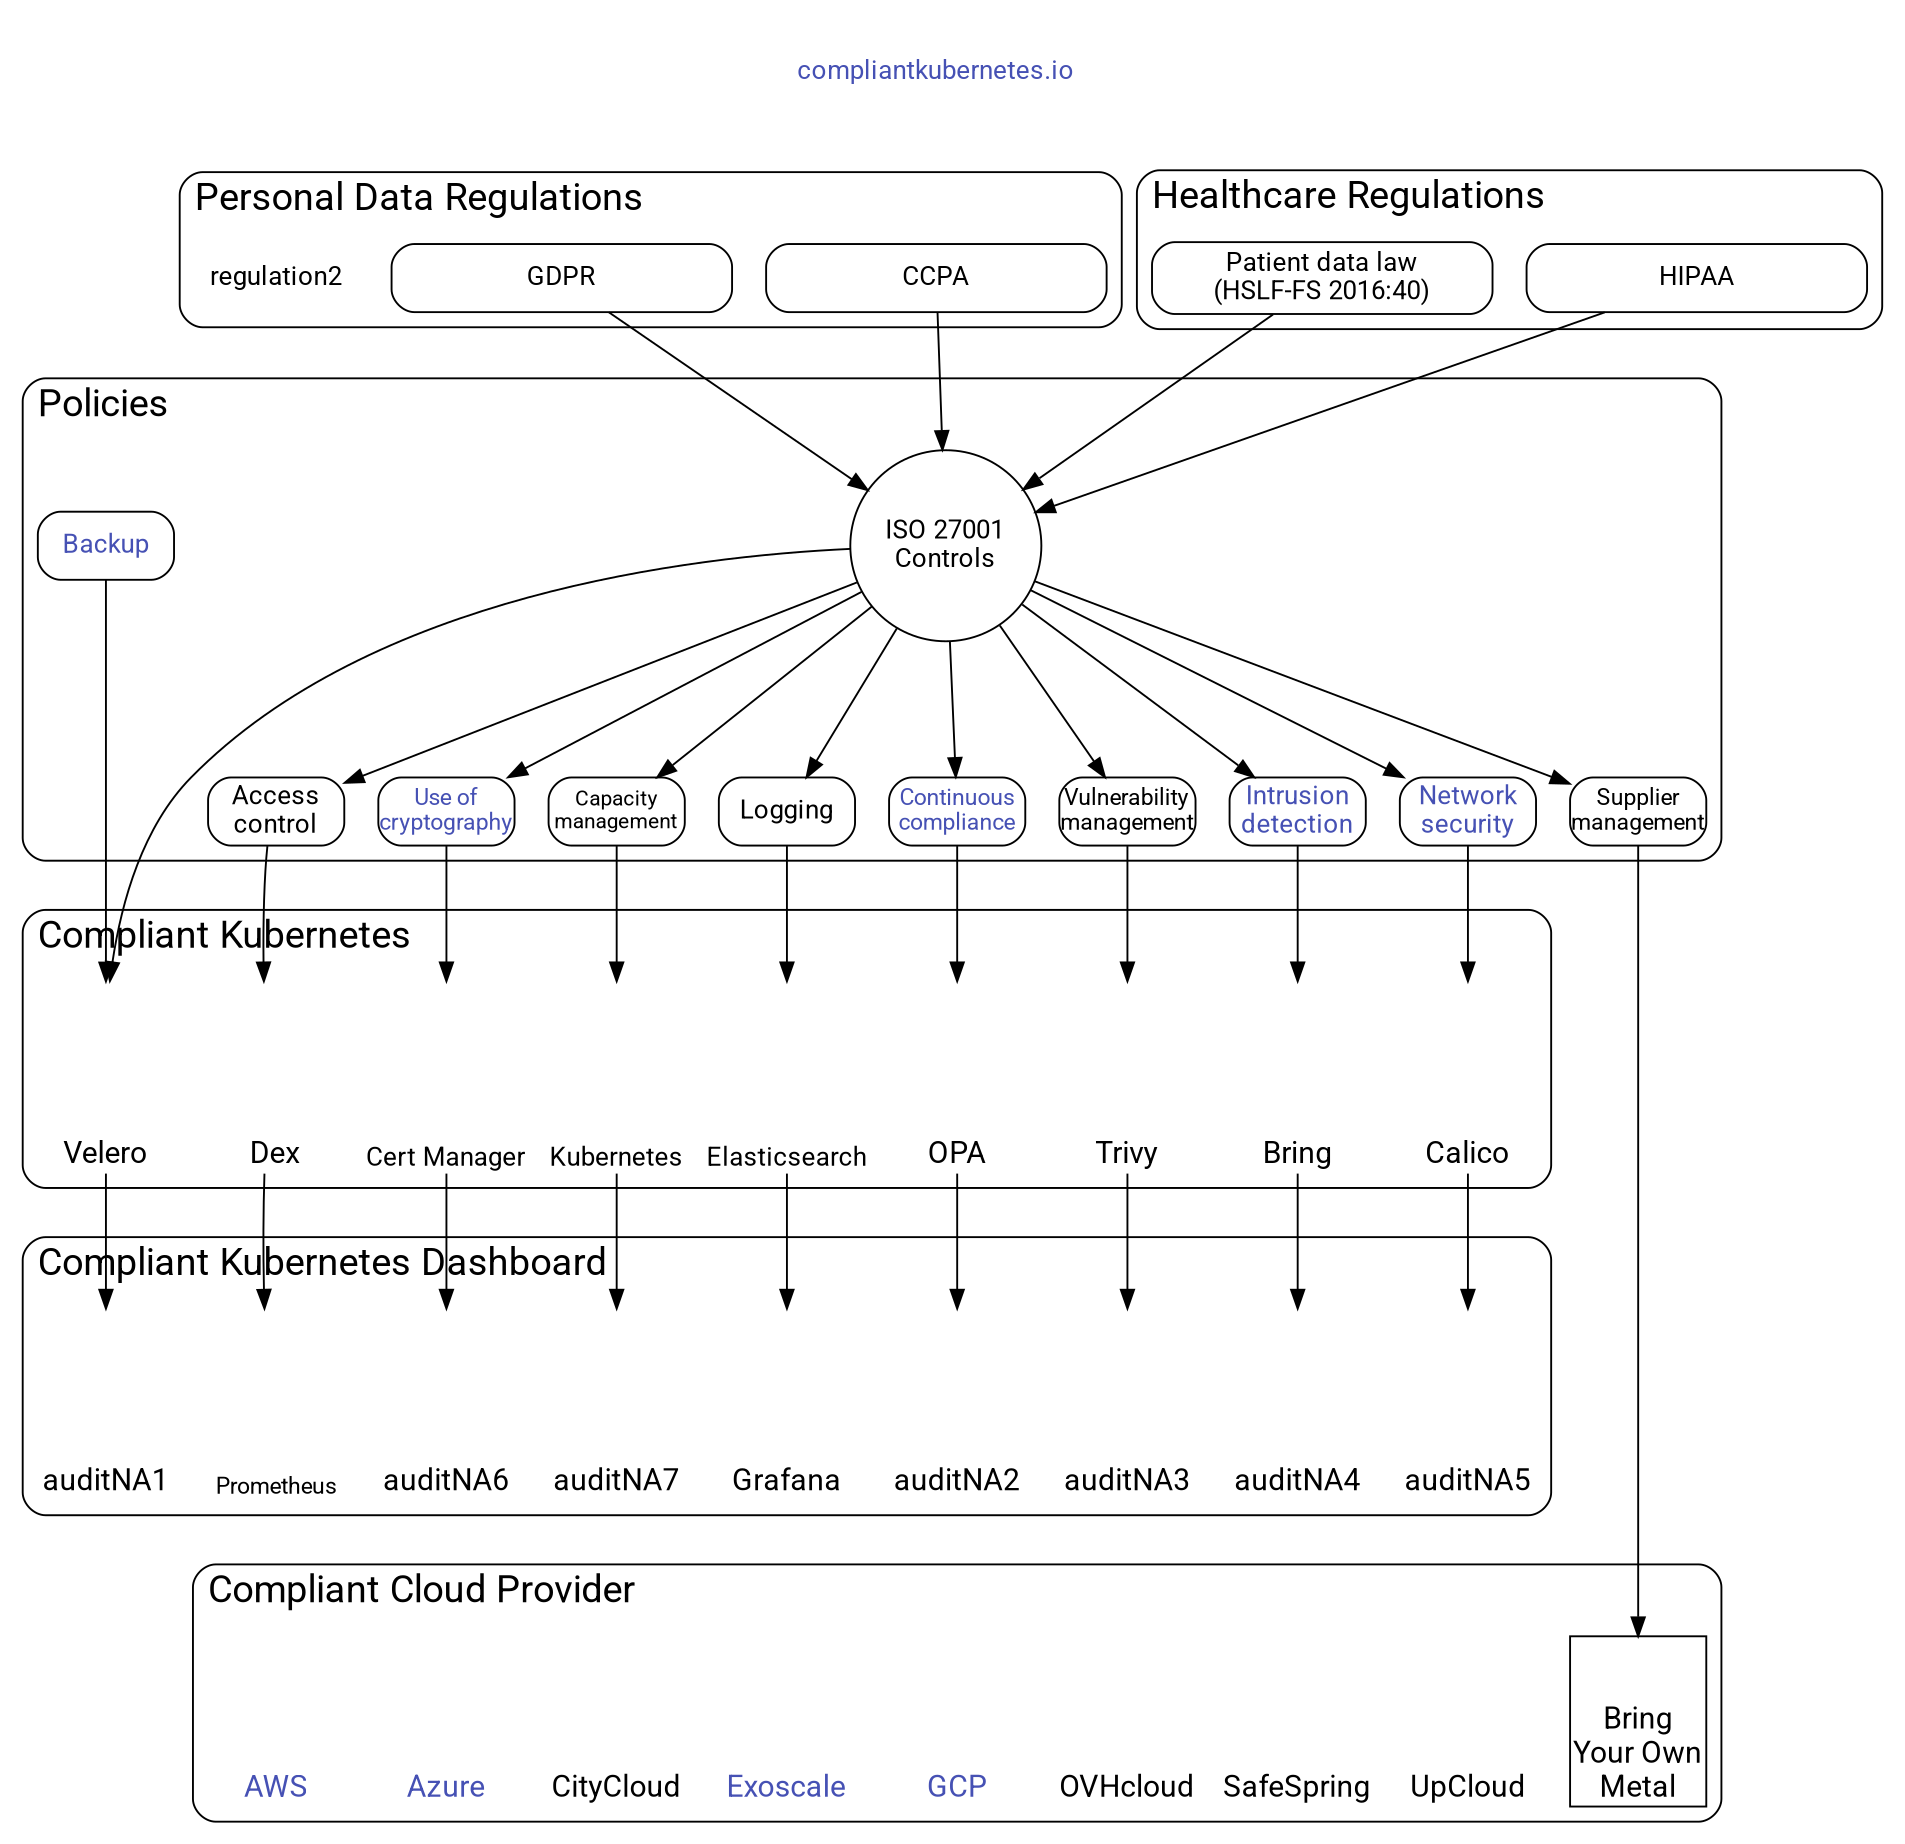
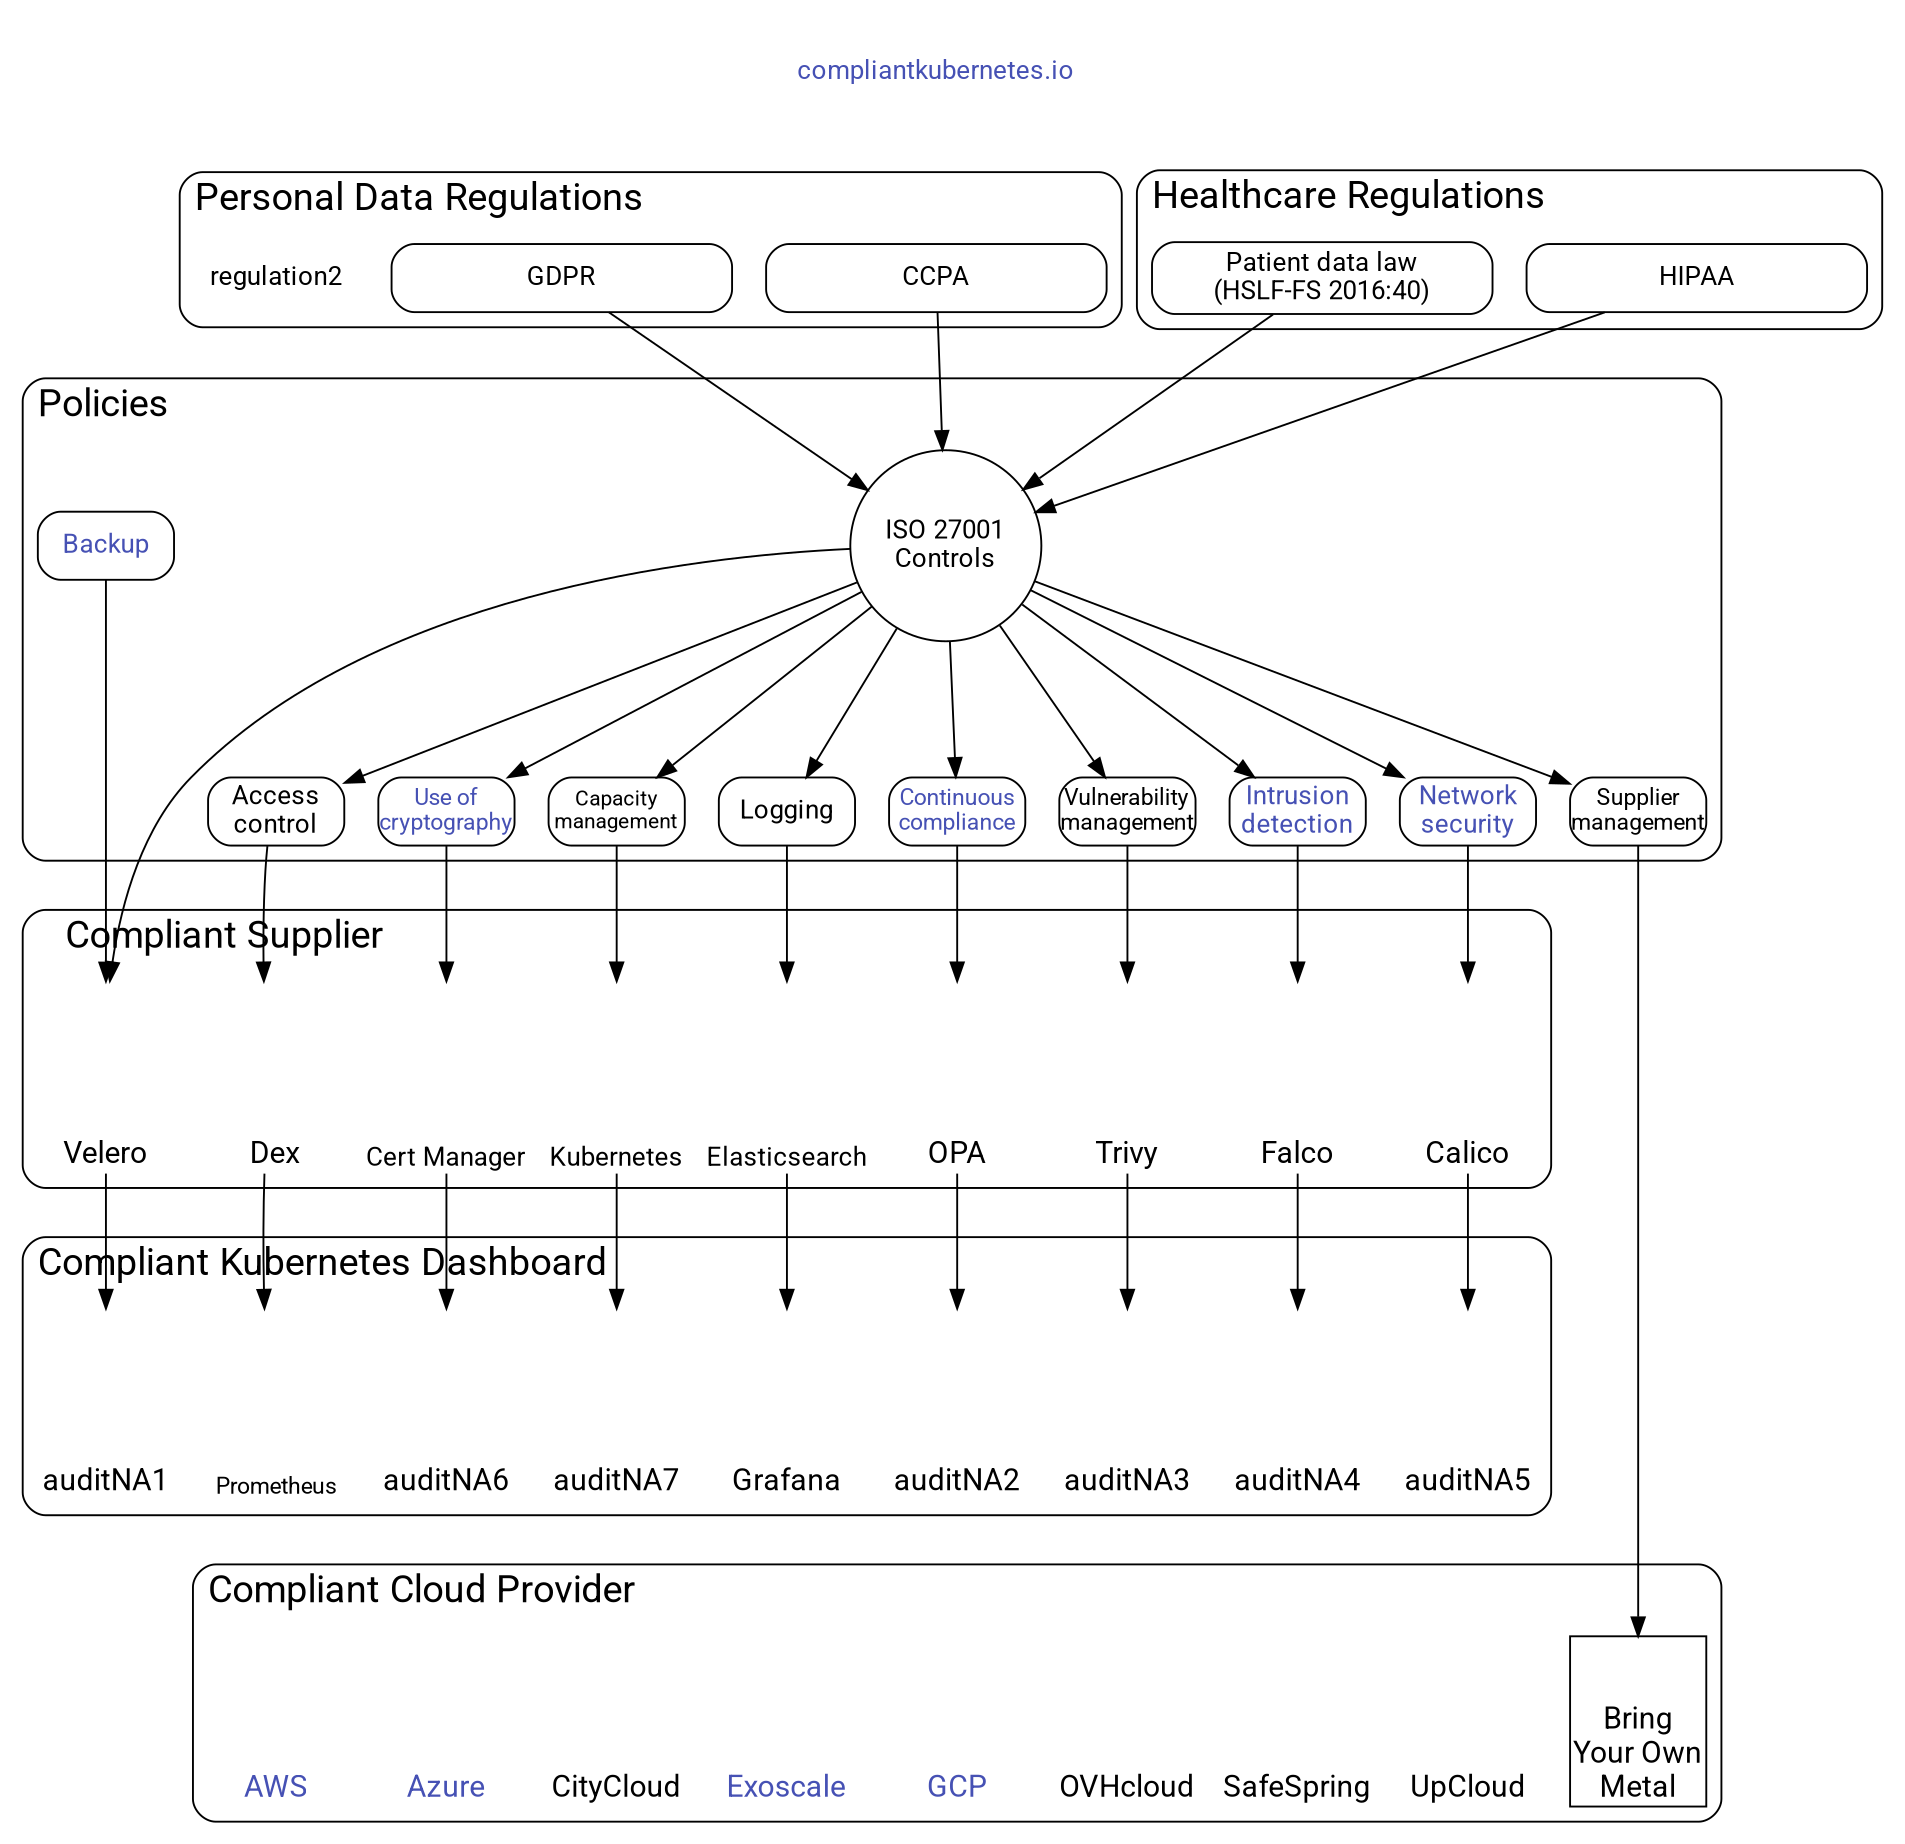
(225, 938) -> (225, 938)
(1298, 1077) -> (1298, 1077)
